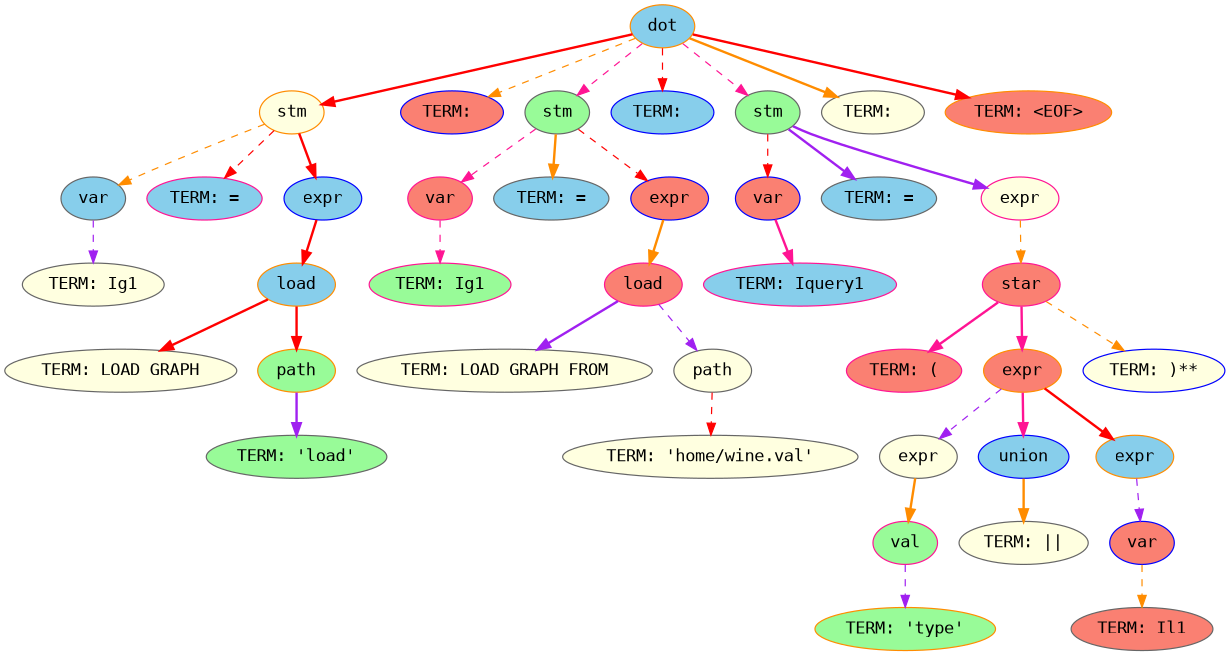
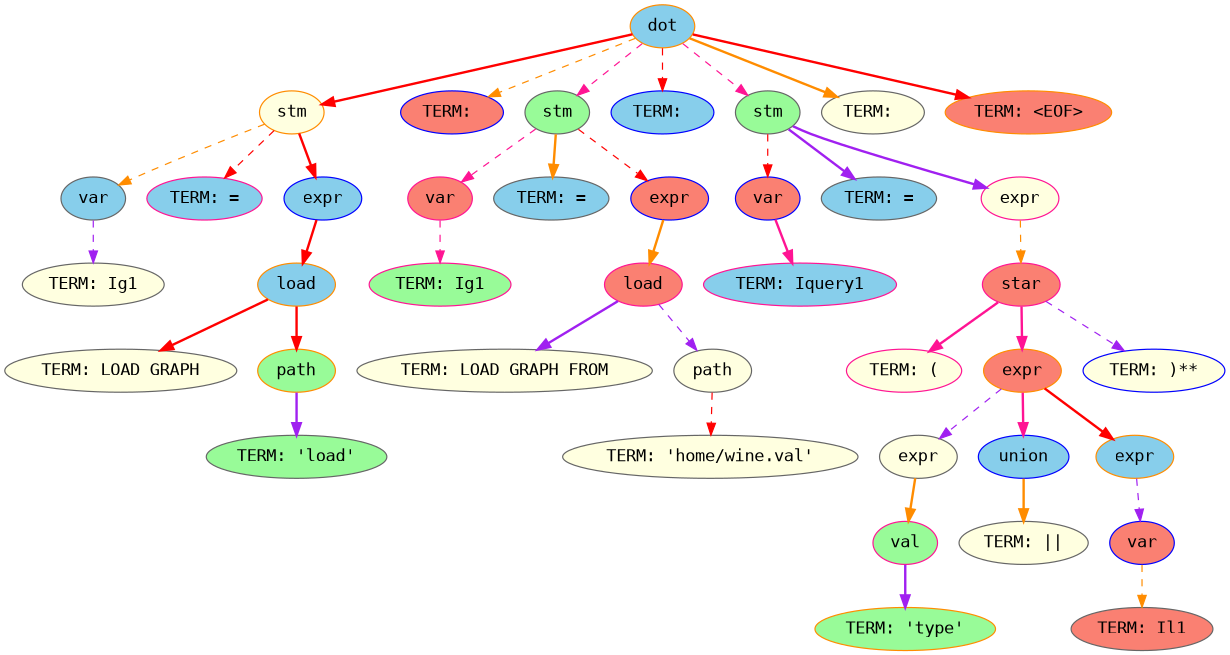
(1080, 323) -> (1080, 323)
(904, 371) -> (904, 371)
(905, 580) -> (905, 580)
